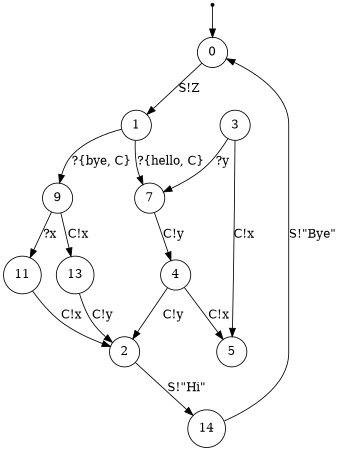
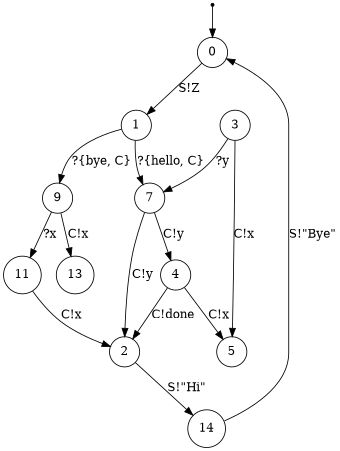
(173, 315) -> (173, 315)
(89, 317) -> (130, 270)
